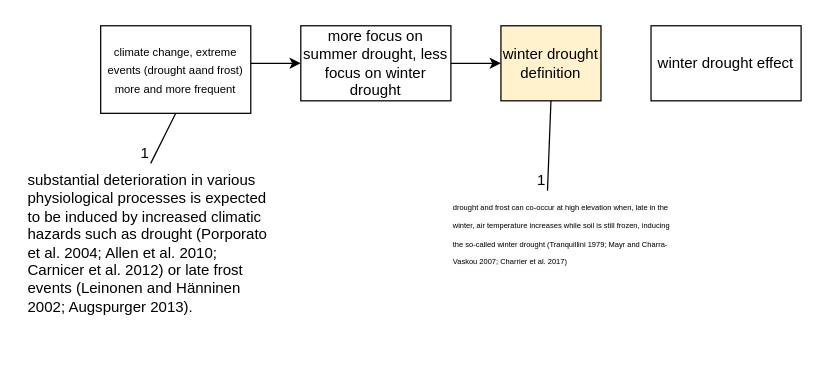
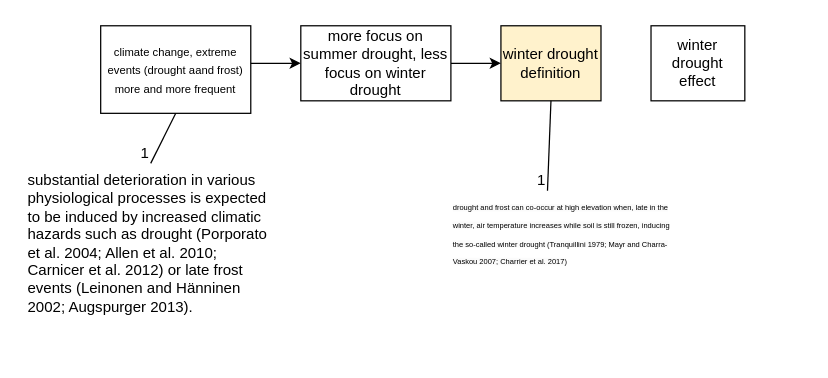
(726, 63) -> (698, 63)
